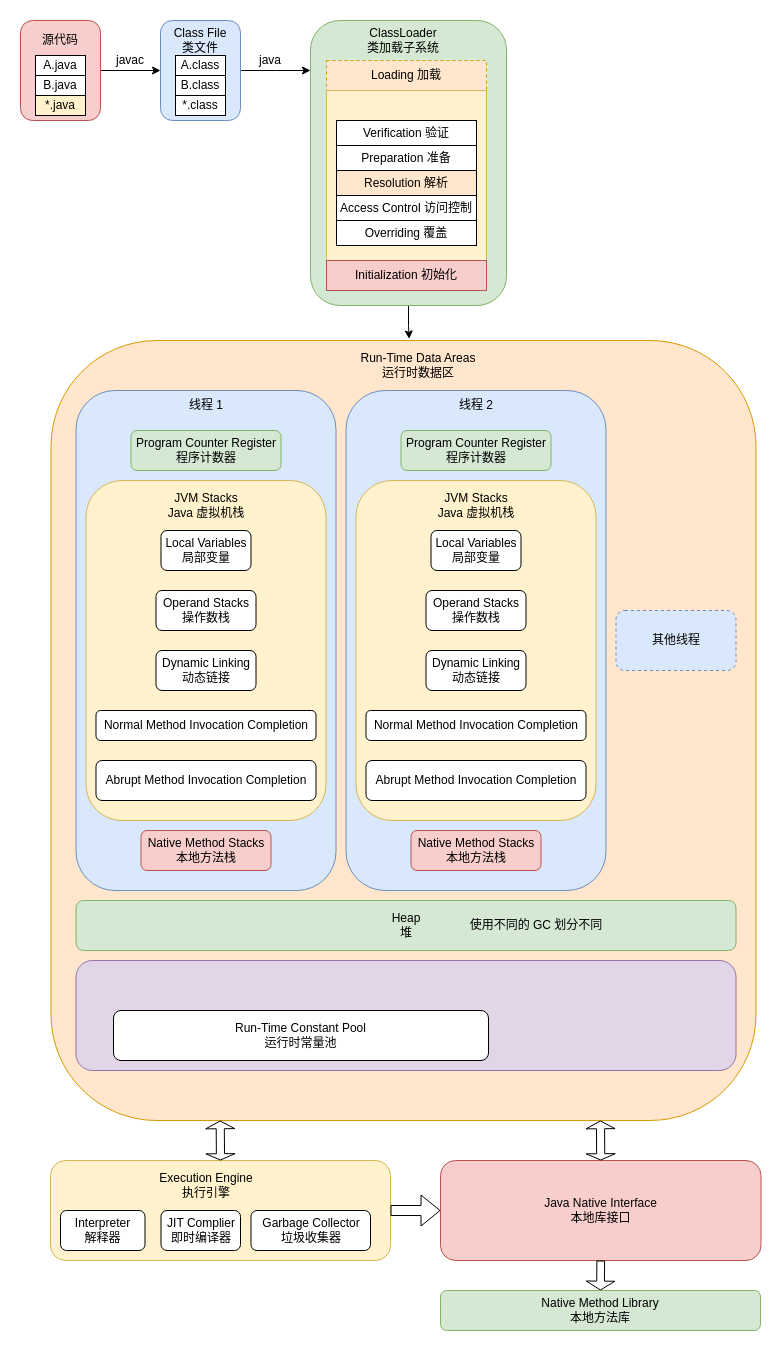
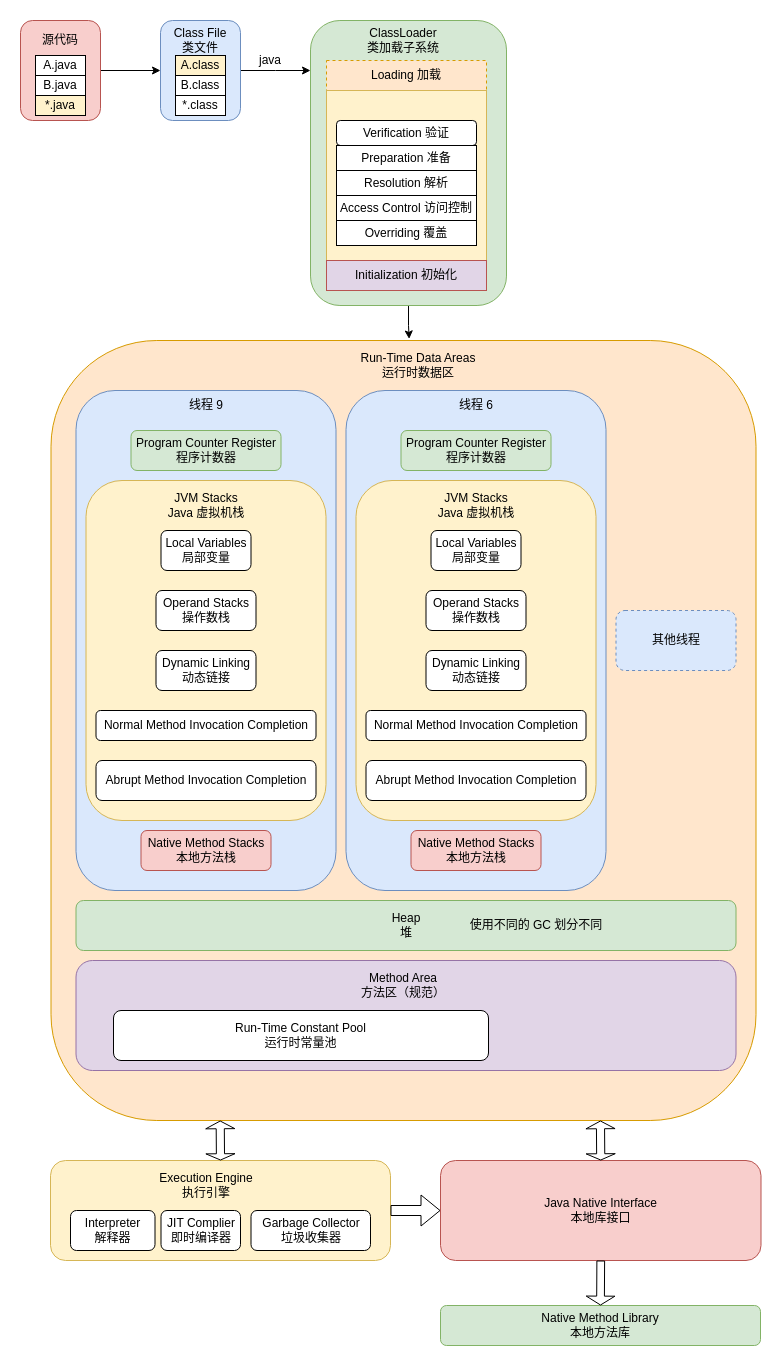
(131, 61) -> none
(201, 66) -> (201, 66)
(407, 133) -> (407, 133)
(407, 183) -> (407, 183)
(407, 276) -> (407, 276)
(207, 406) -> (207, 406)
(477, 406) -> (477, 406)
none -> (404, 986)
(103, 1231) -> (113, 1231)
(601, 1311) -> (601, 1326)
